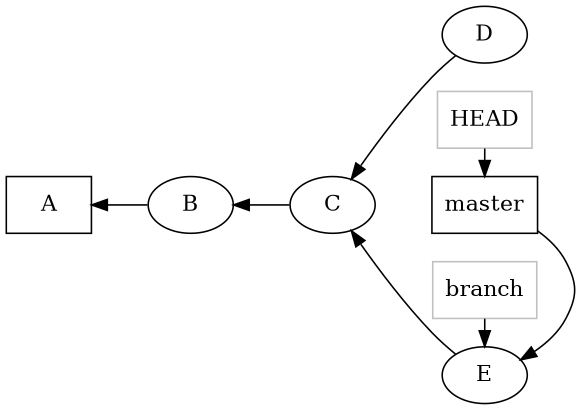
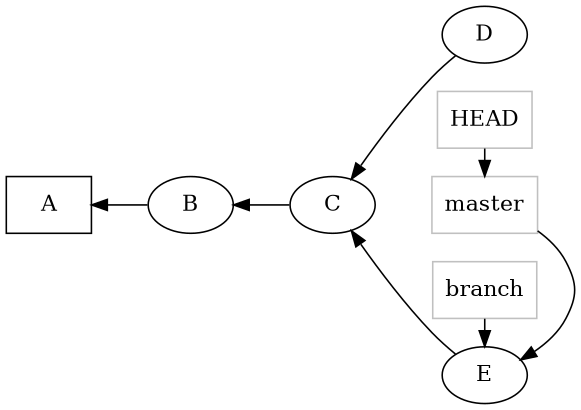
(485, 205) -> (485, 205)
